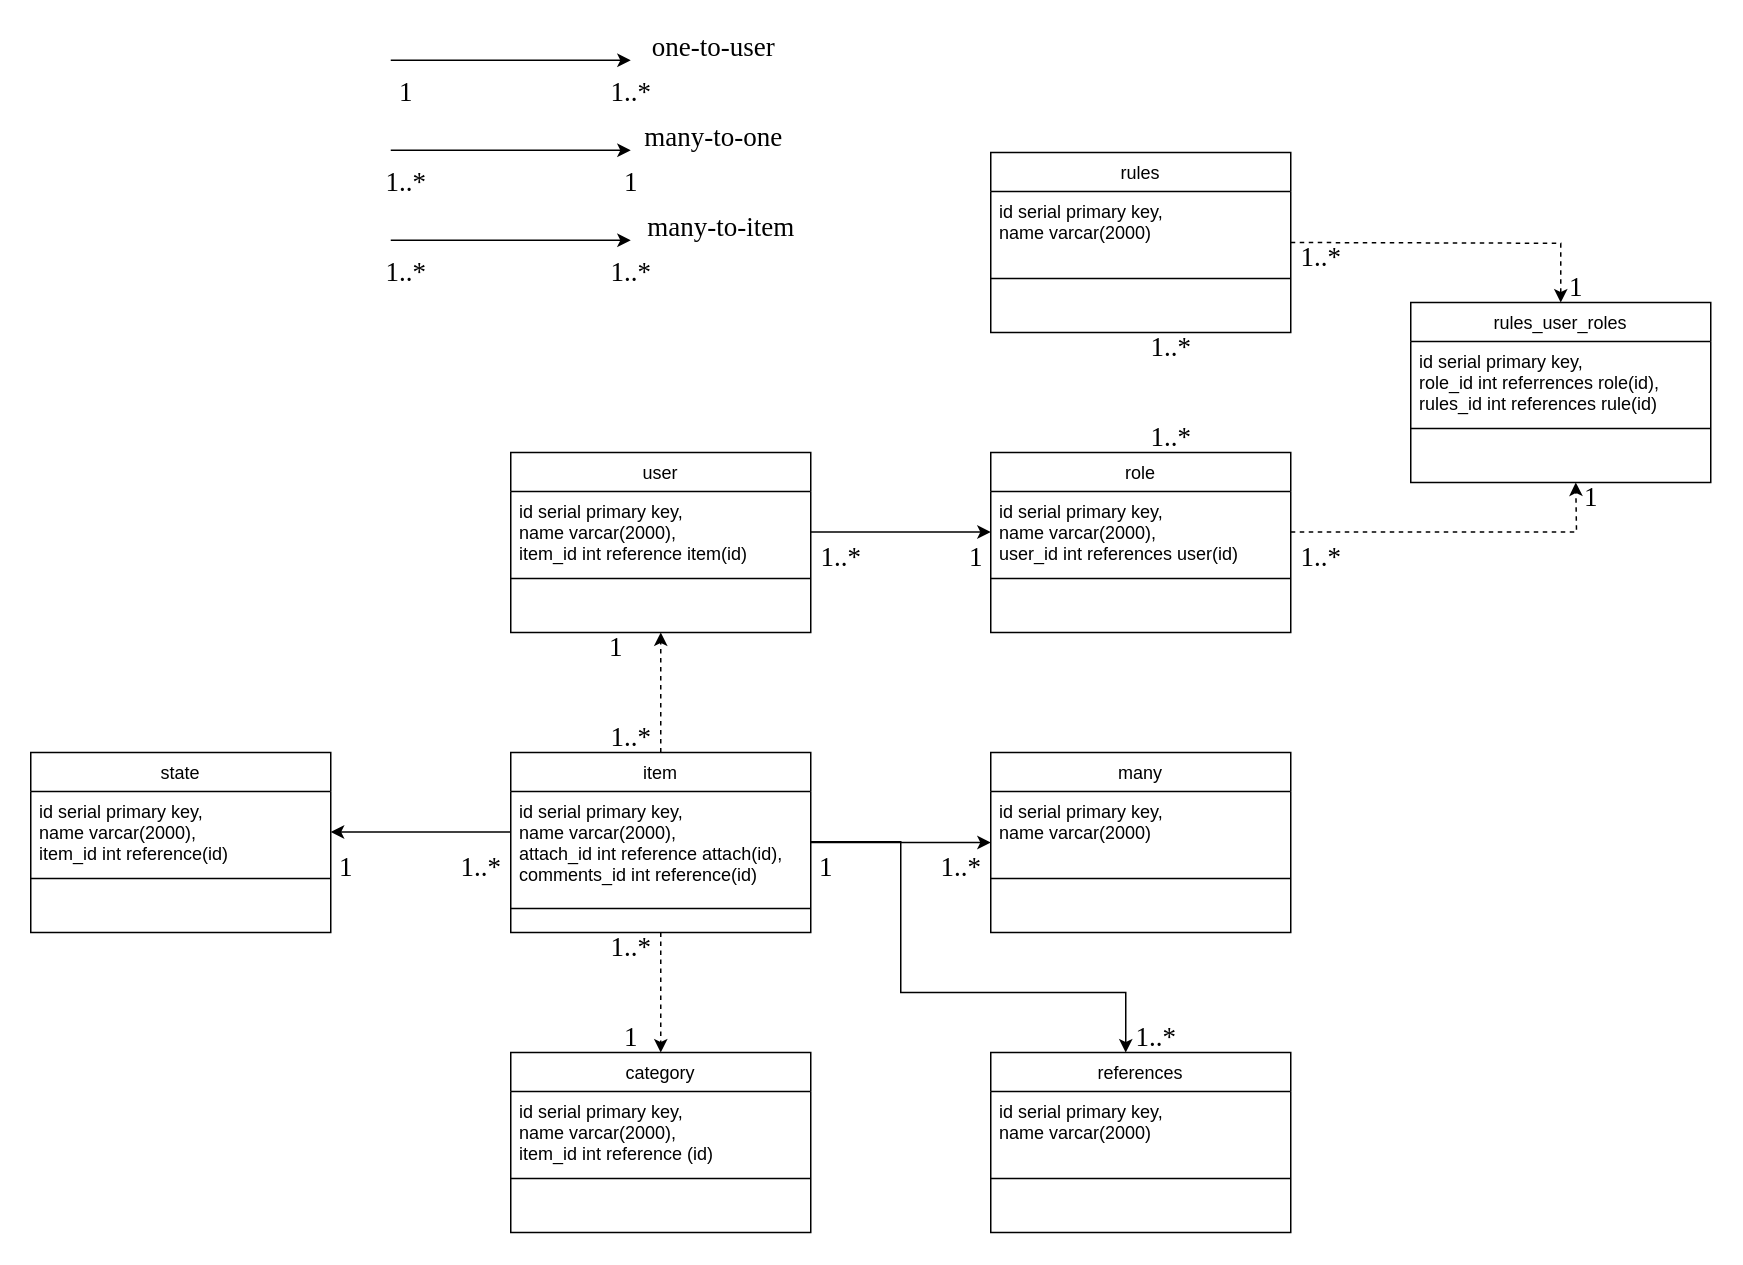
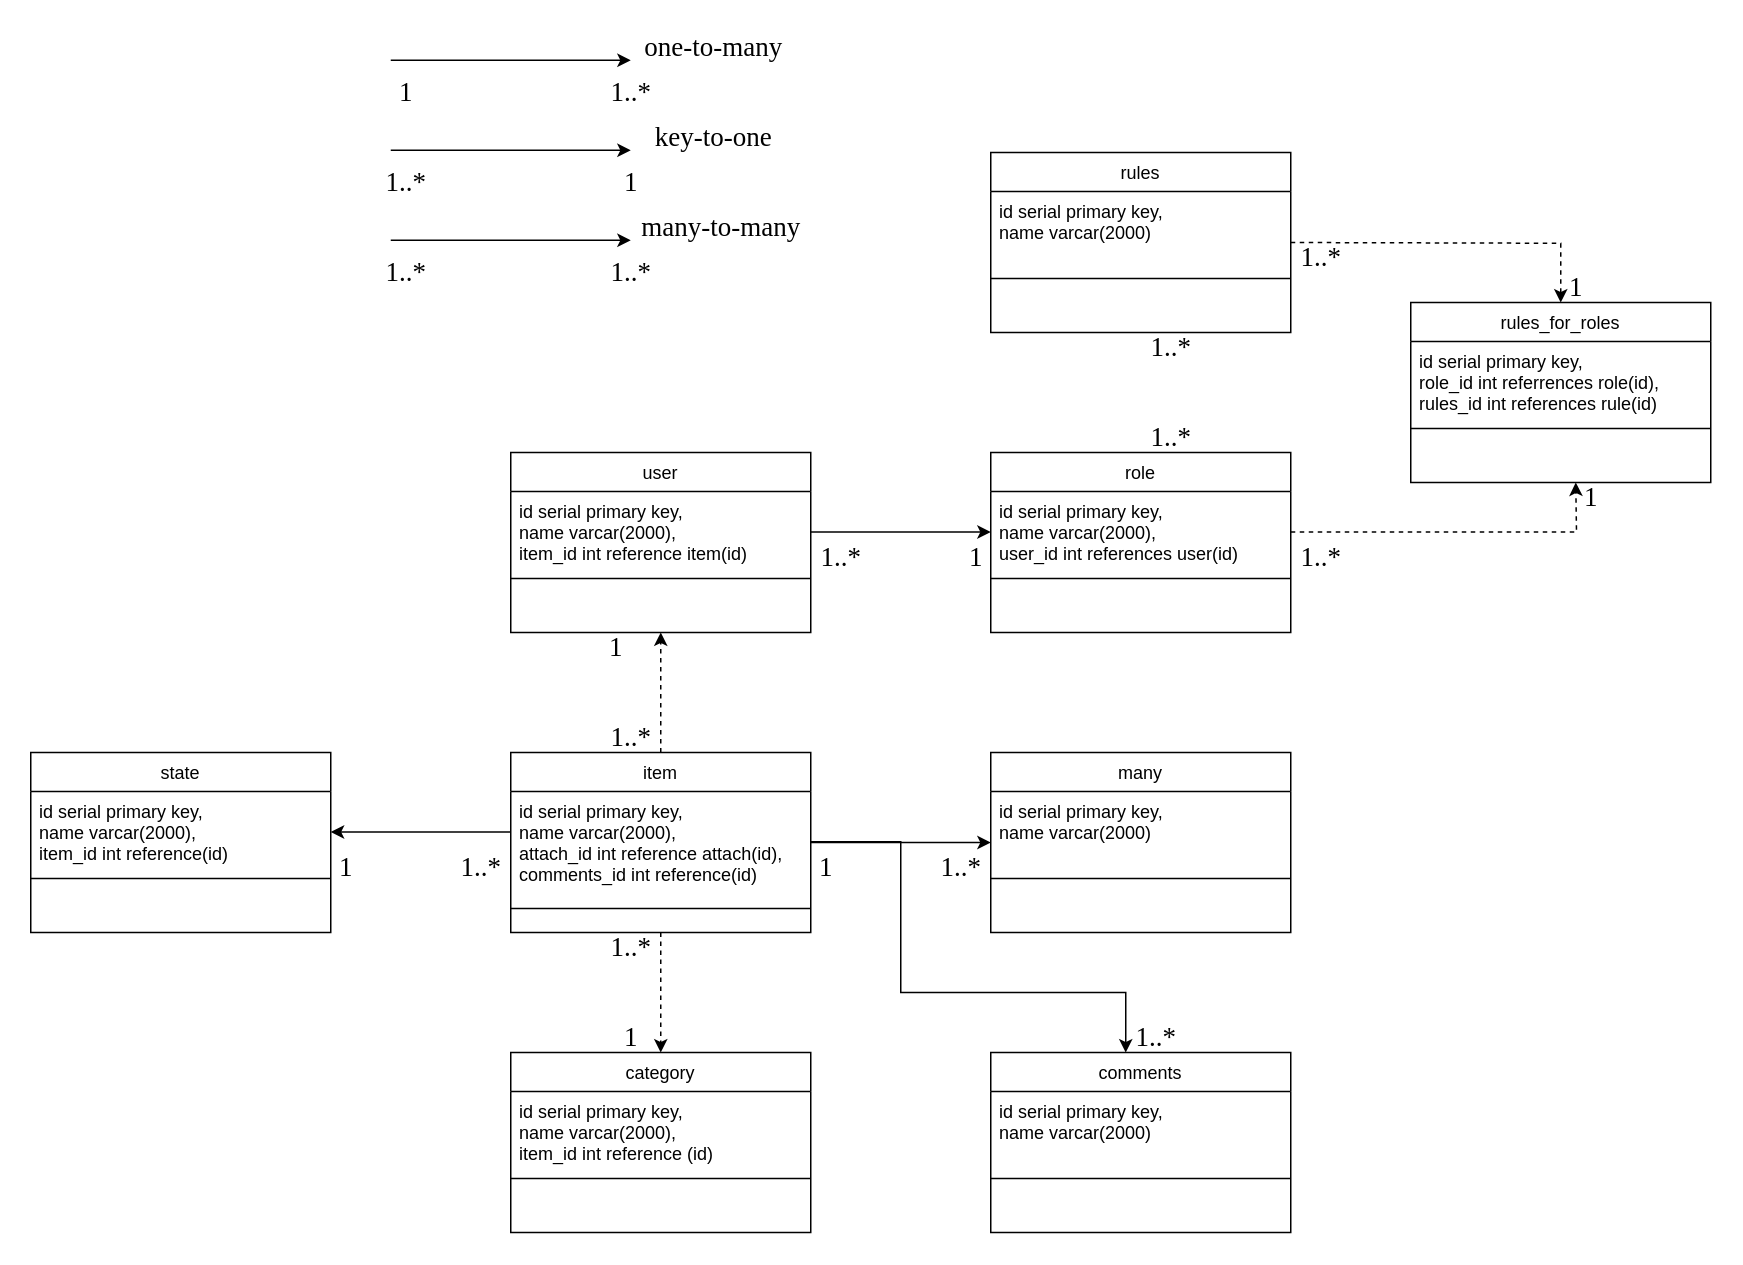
(714, 47) -> (714, 47)
(714, 137) -> (714, 137)
(722, 227) -> (722, 227)
(1560, 323) -> (1560, 323)
(1140, 1073) -> (1140, 1073)
